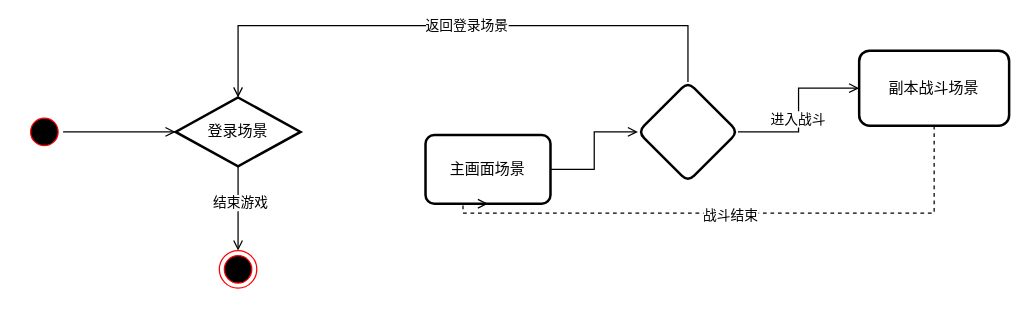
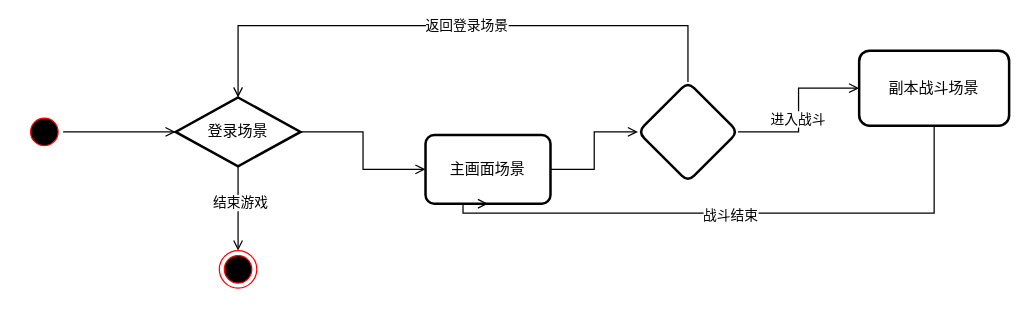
none -> (363, 149)
(888, 213) -> (888, 213)
